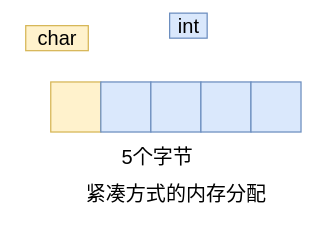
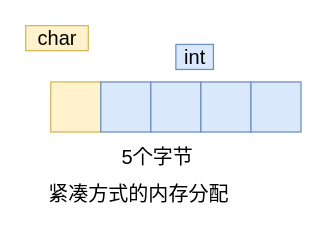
(188, 26) -> (194, 57)
(176, 194) -> (138, 194)
